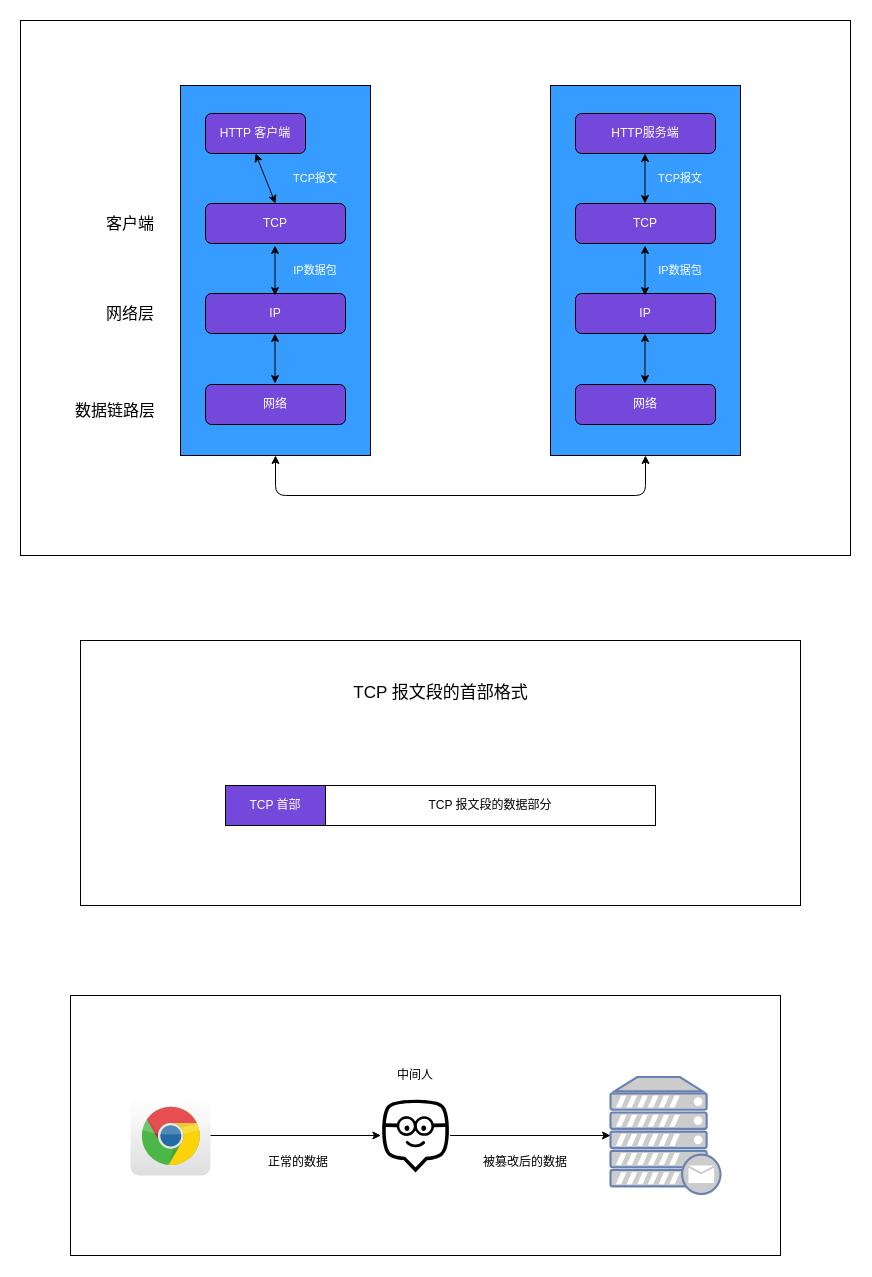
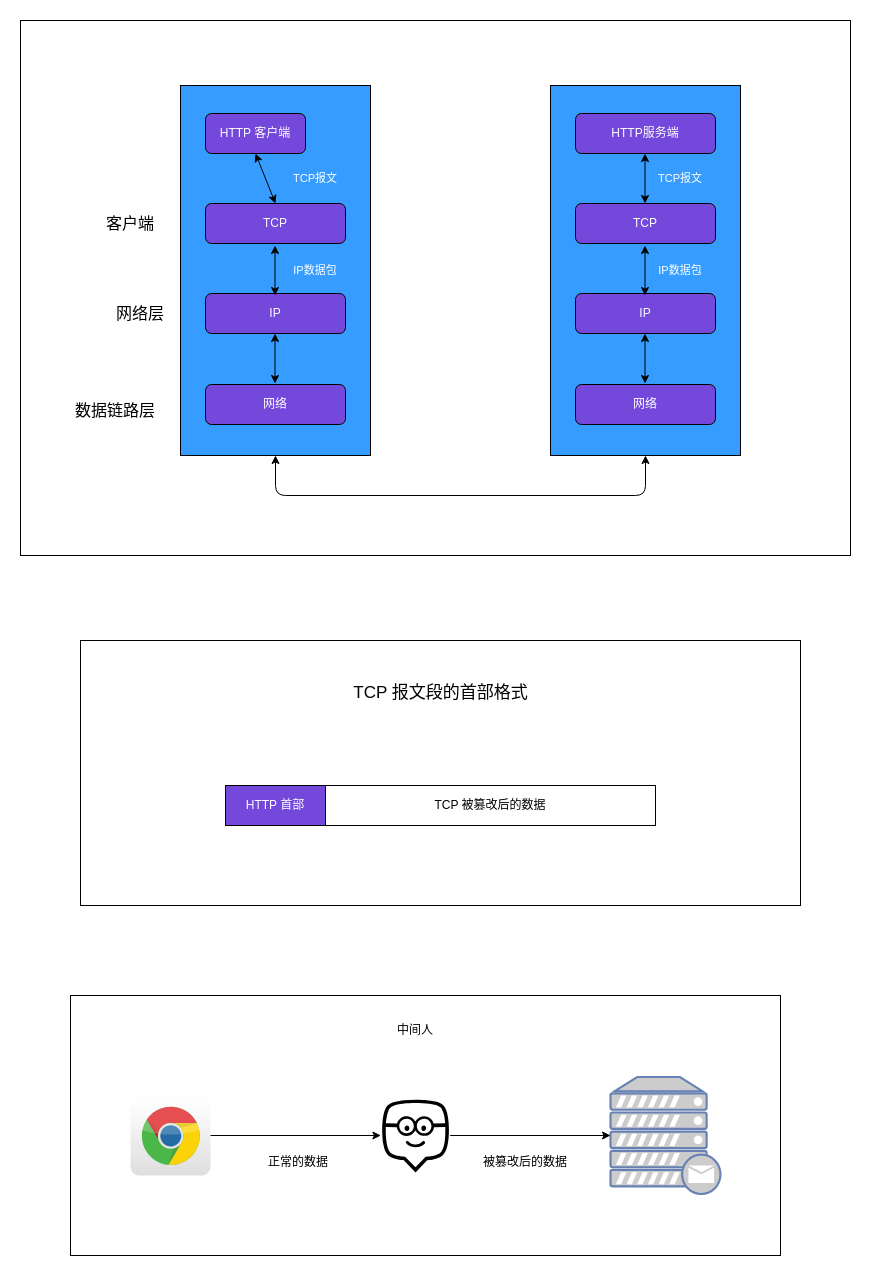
(131, 314) -> (141, 314)
(276, 806) -> (276, 806)
(491, 806) -> (491, 806)
(415, 1076) -> (415, 1031)
